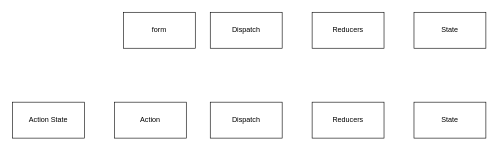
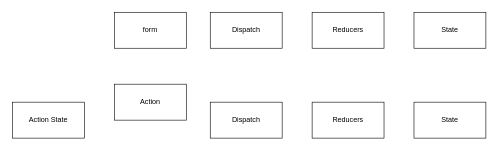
(159, 30) -> (150, 30)
(150, 120) -> (150, 102)
